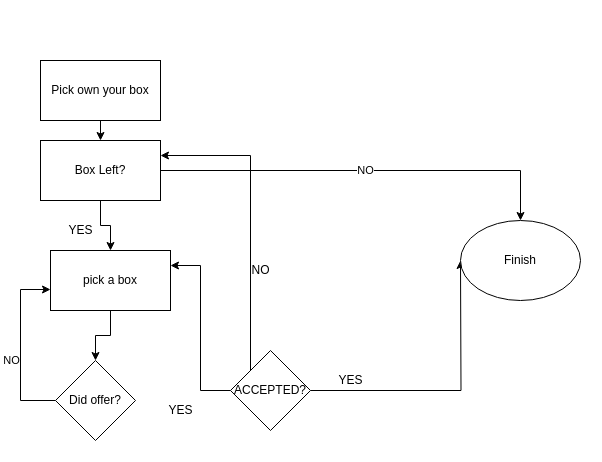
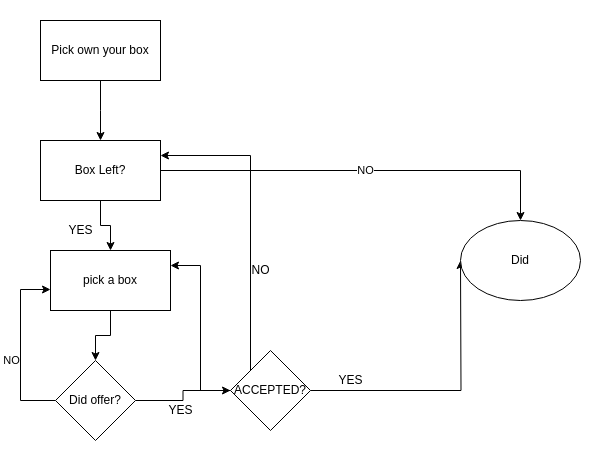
(101, 91) -> (101, 51)
(521, 261) -> (521, 261)
none -> (172, 401)
